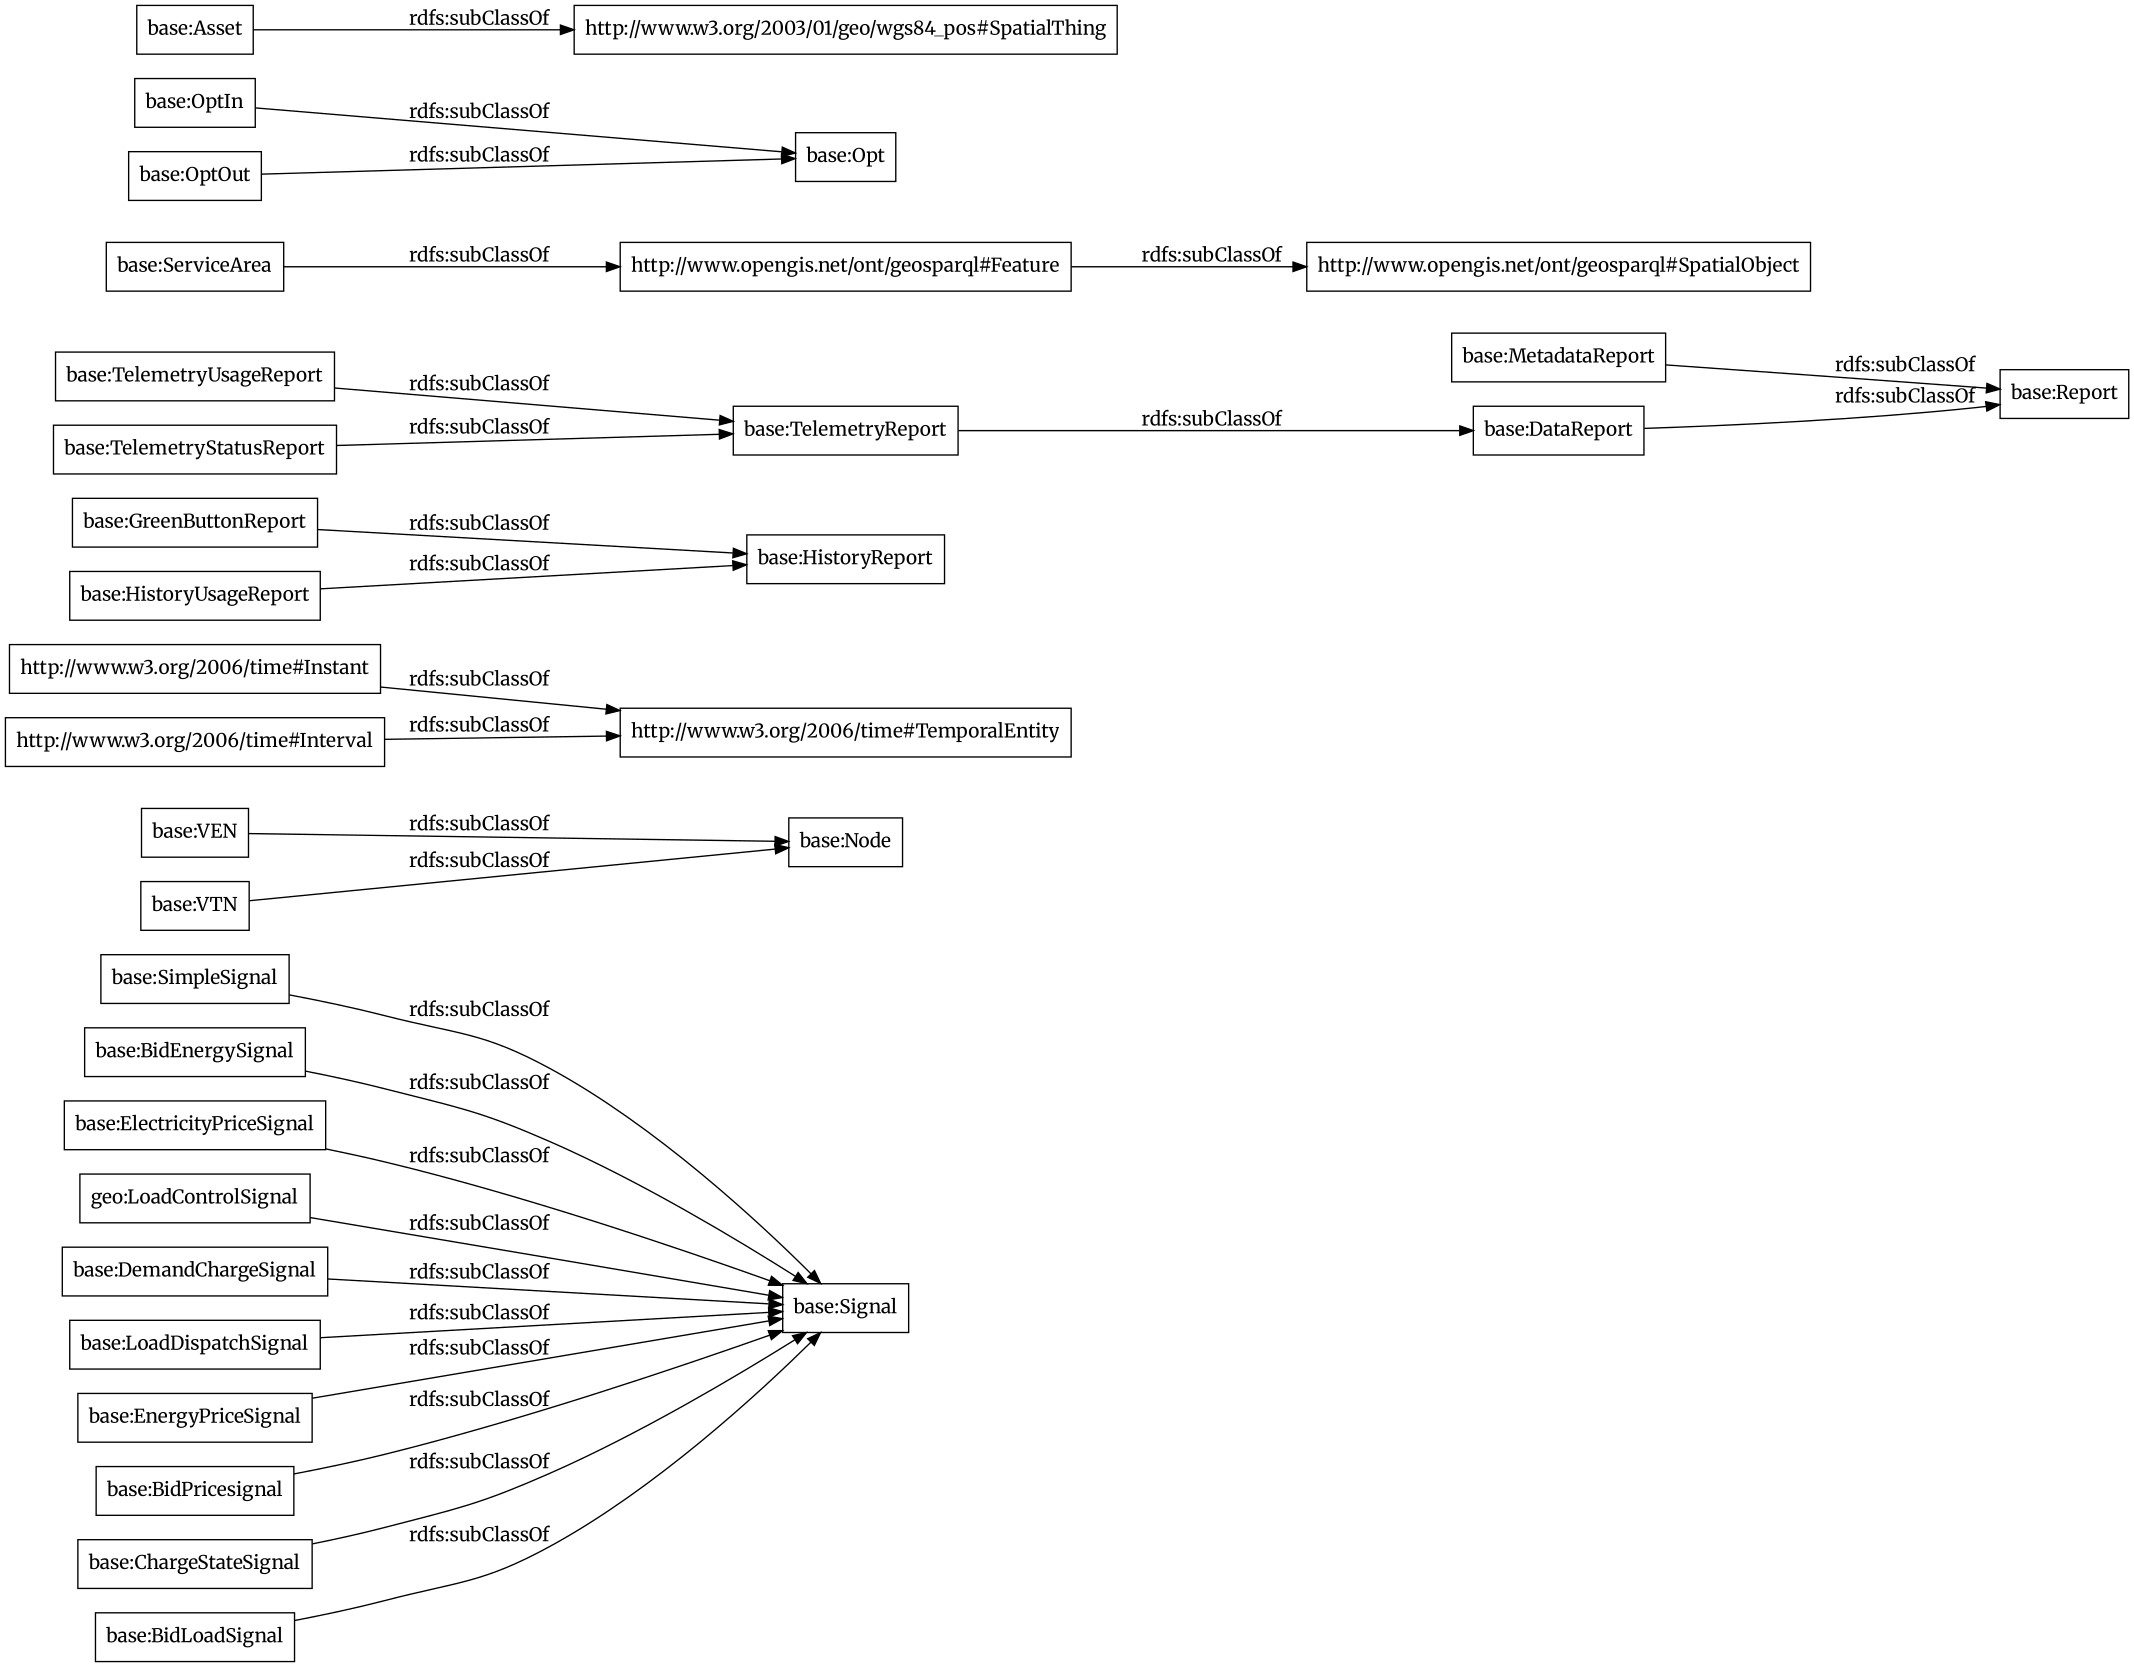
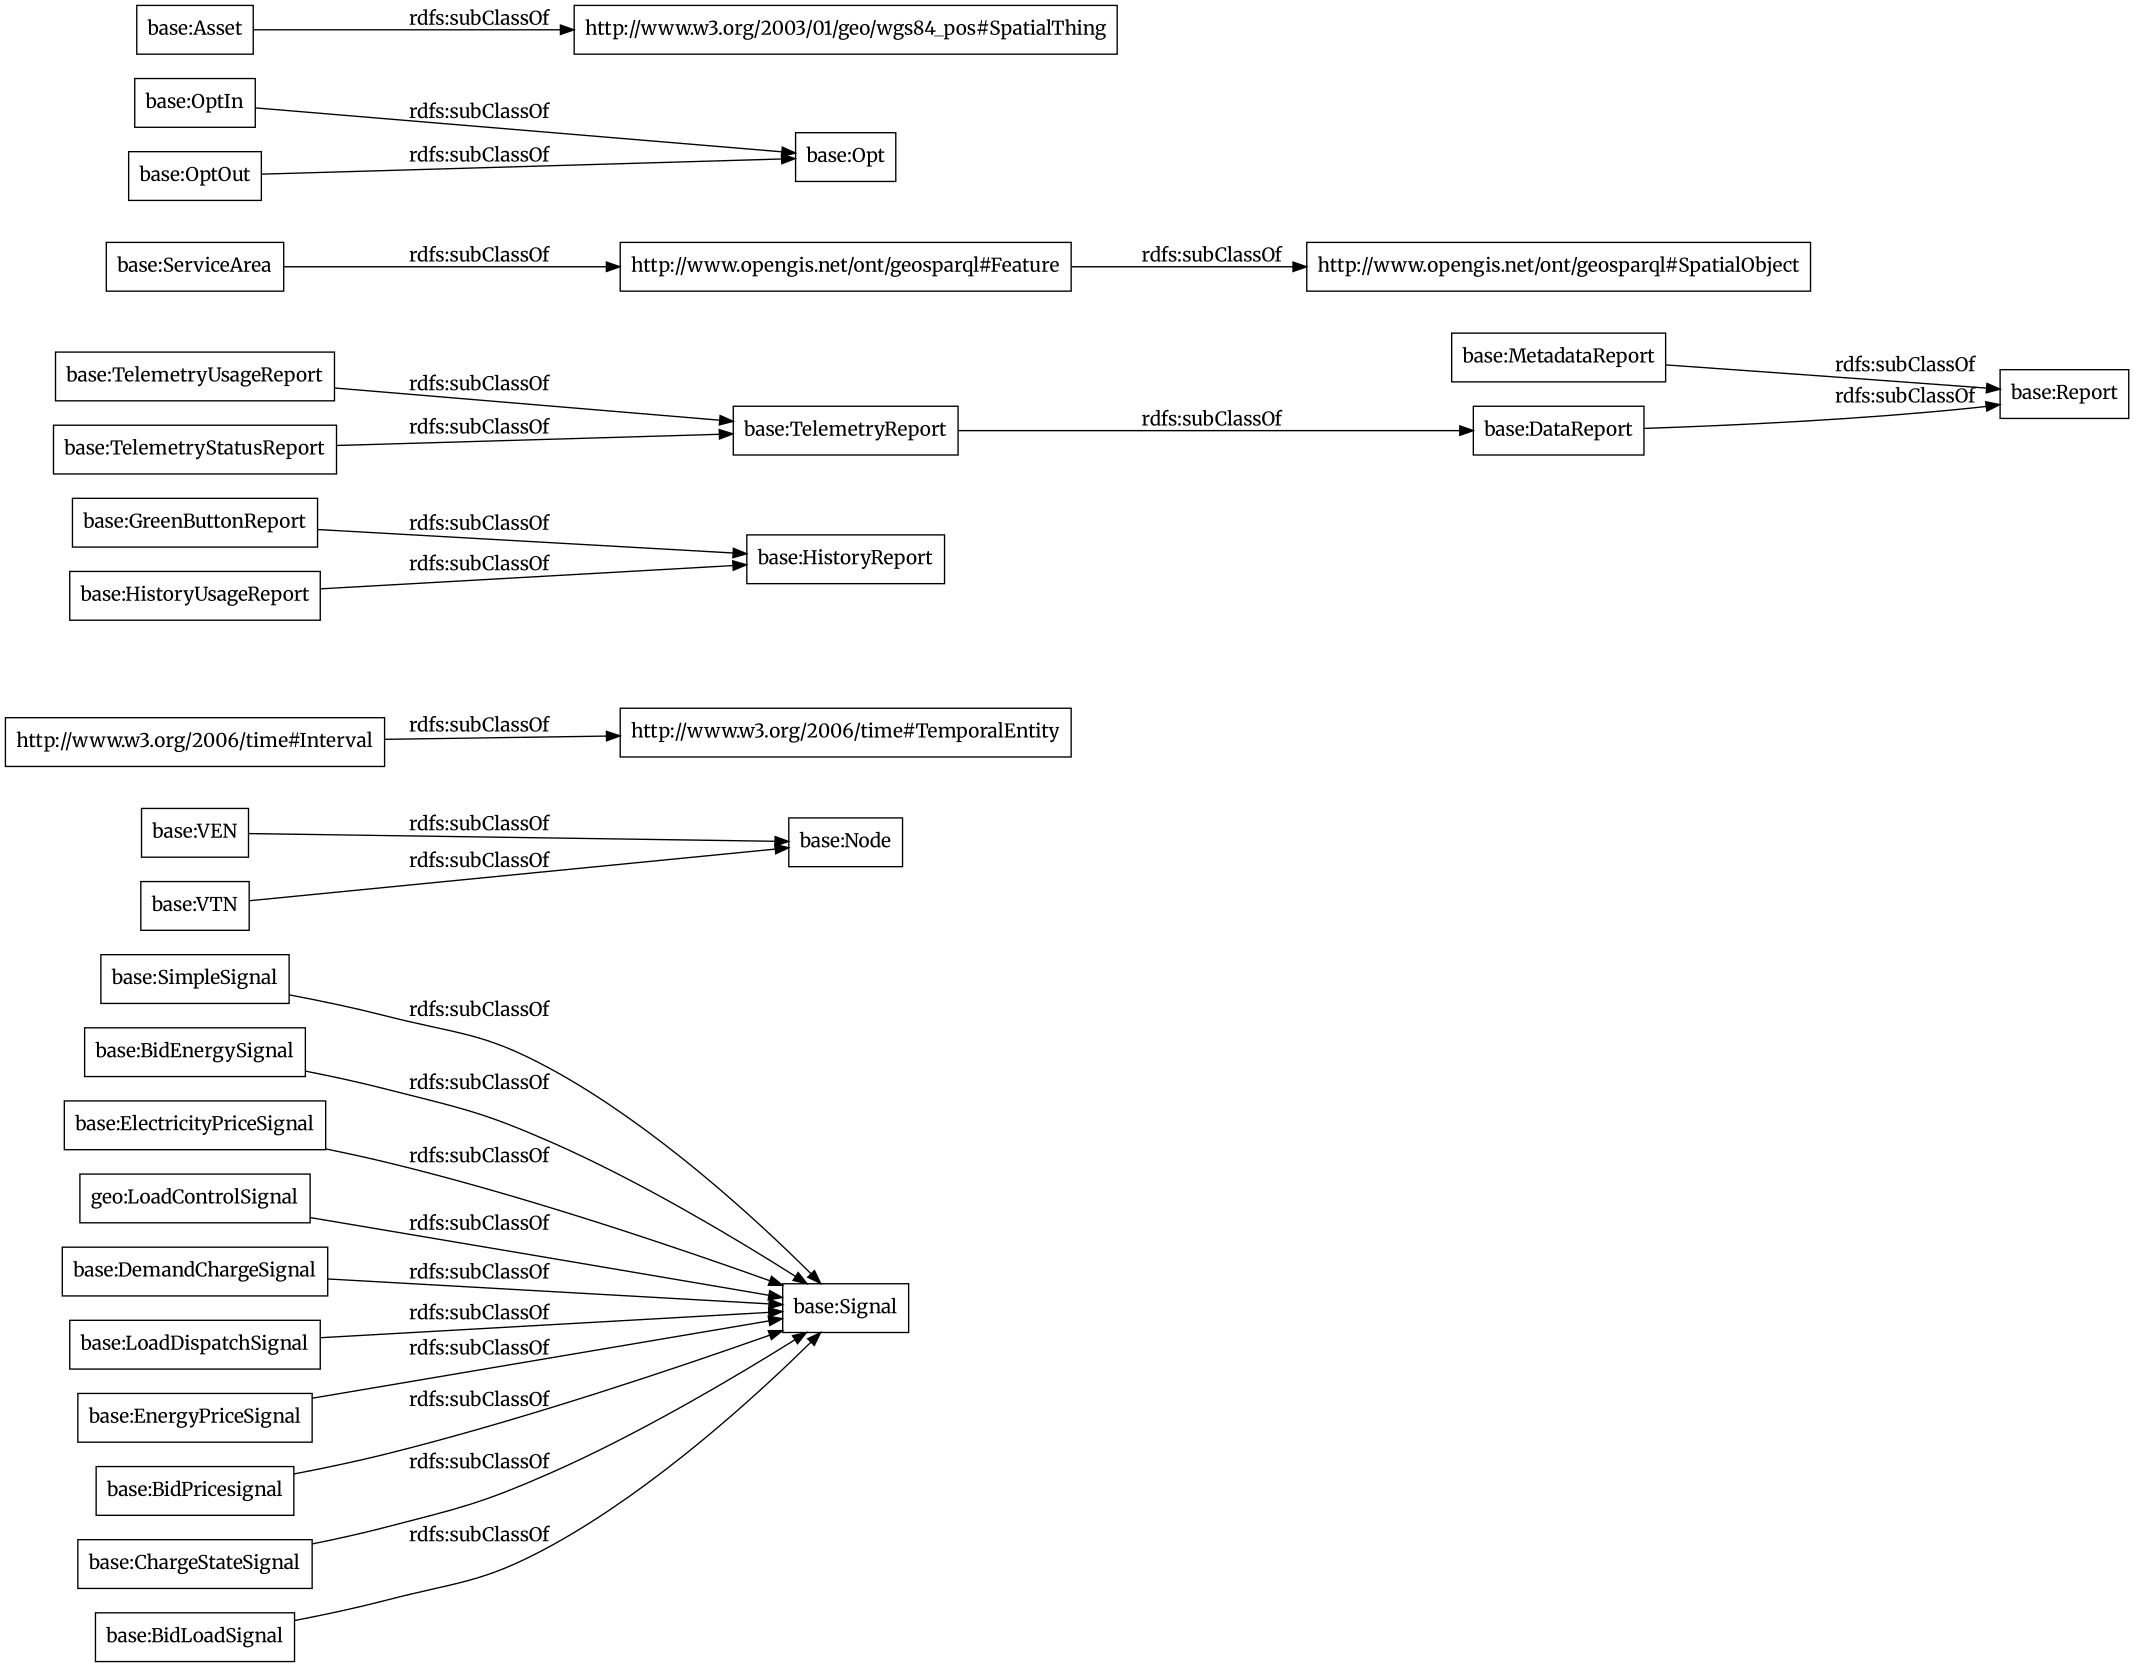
(195, 669) -> none
